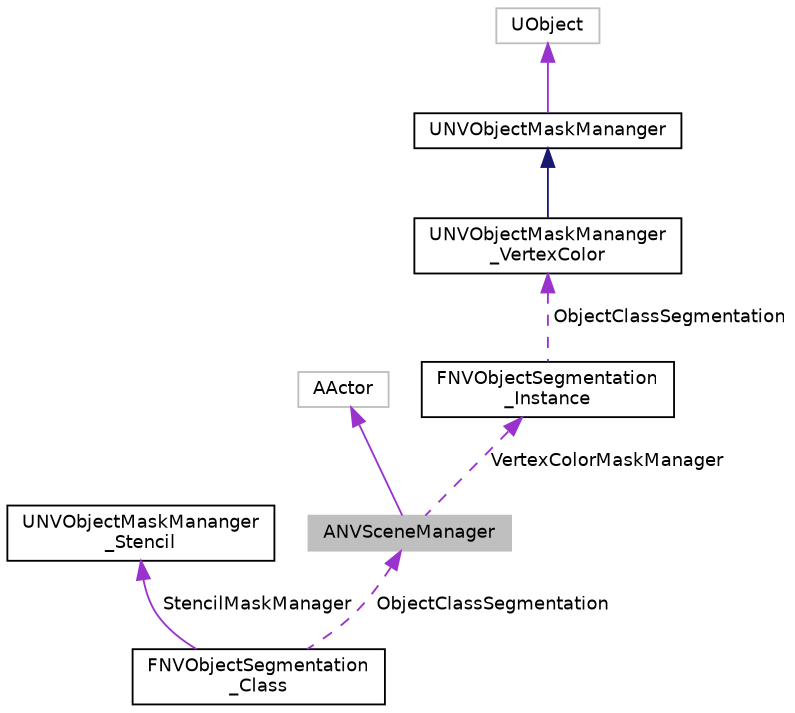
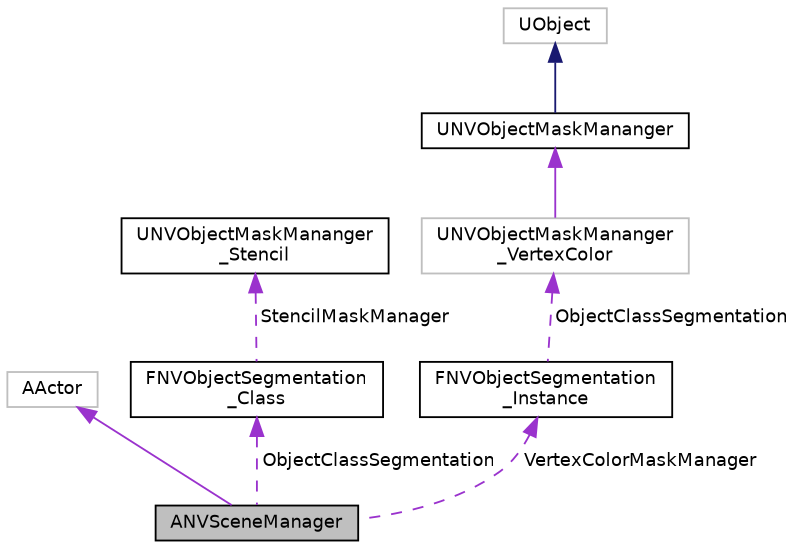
(548, 88) -> (555, 88)
(548, 192) -> (555, 192)
(548, 246) -> (555, 246)
(410, 533) -> (257, 523)
(354, 613) -> (257, 471)
(162, 621) -> (256, 327)
